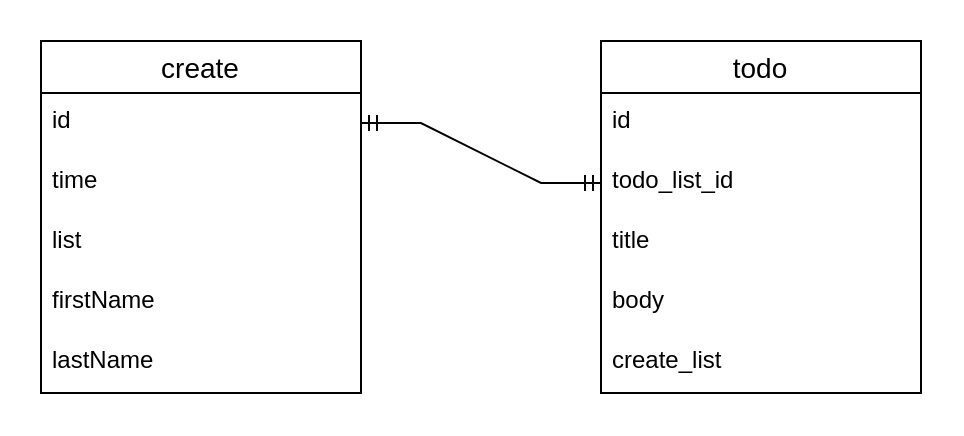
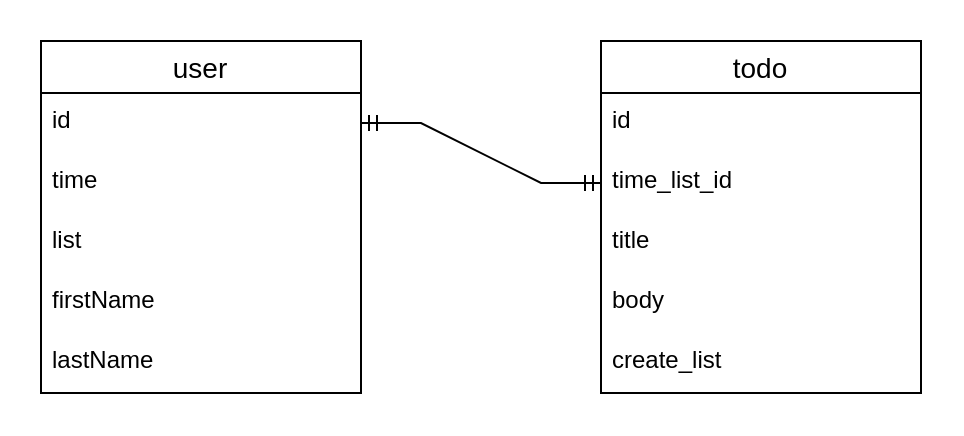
(200, 69) -> (200, 69)
(684, 181) -> (681, 181)
